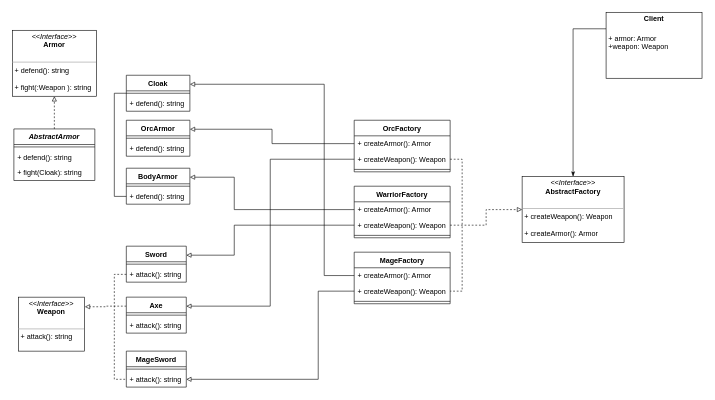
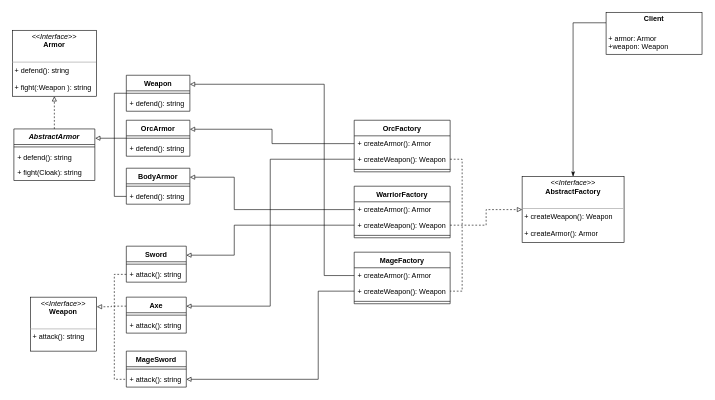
(654, 45) -> (654, 33)
(158, 83) -> (158, 83)
none -> (112, 138)
(51, 324) -> (63, 324)
